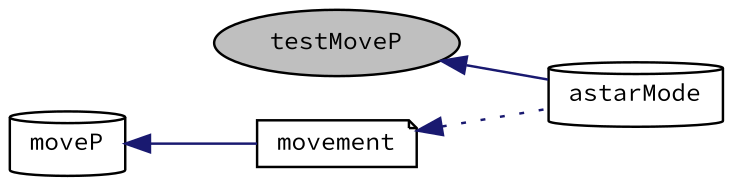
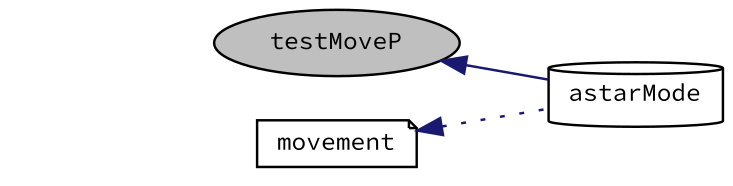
(68, 144) -> none
